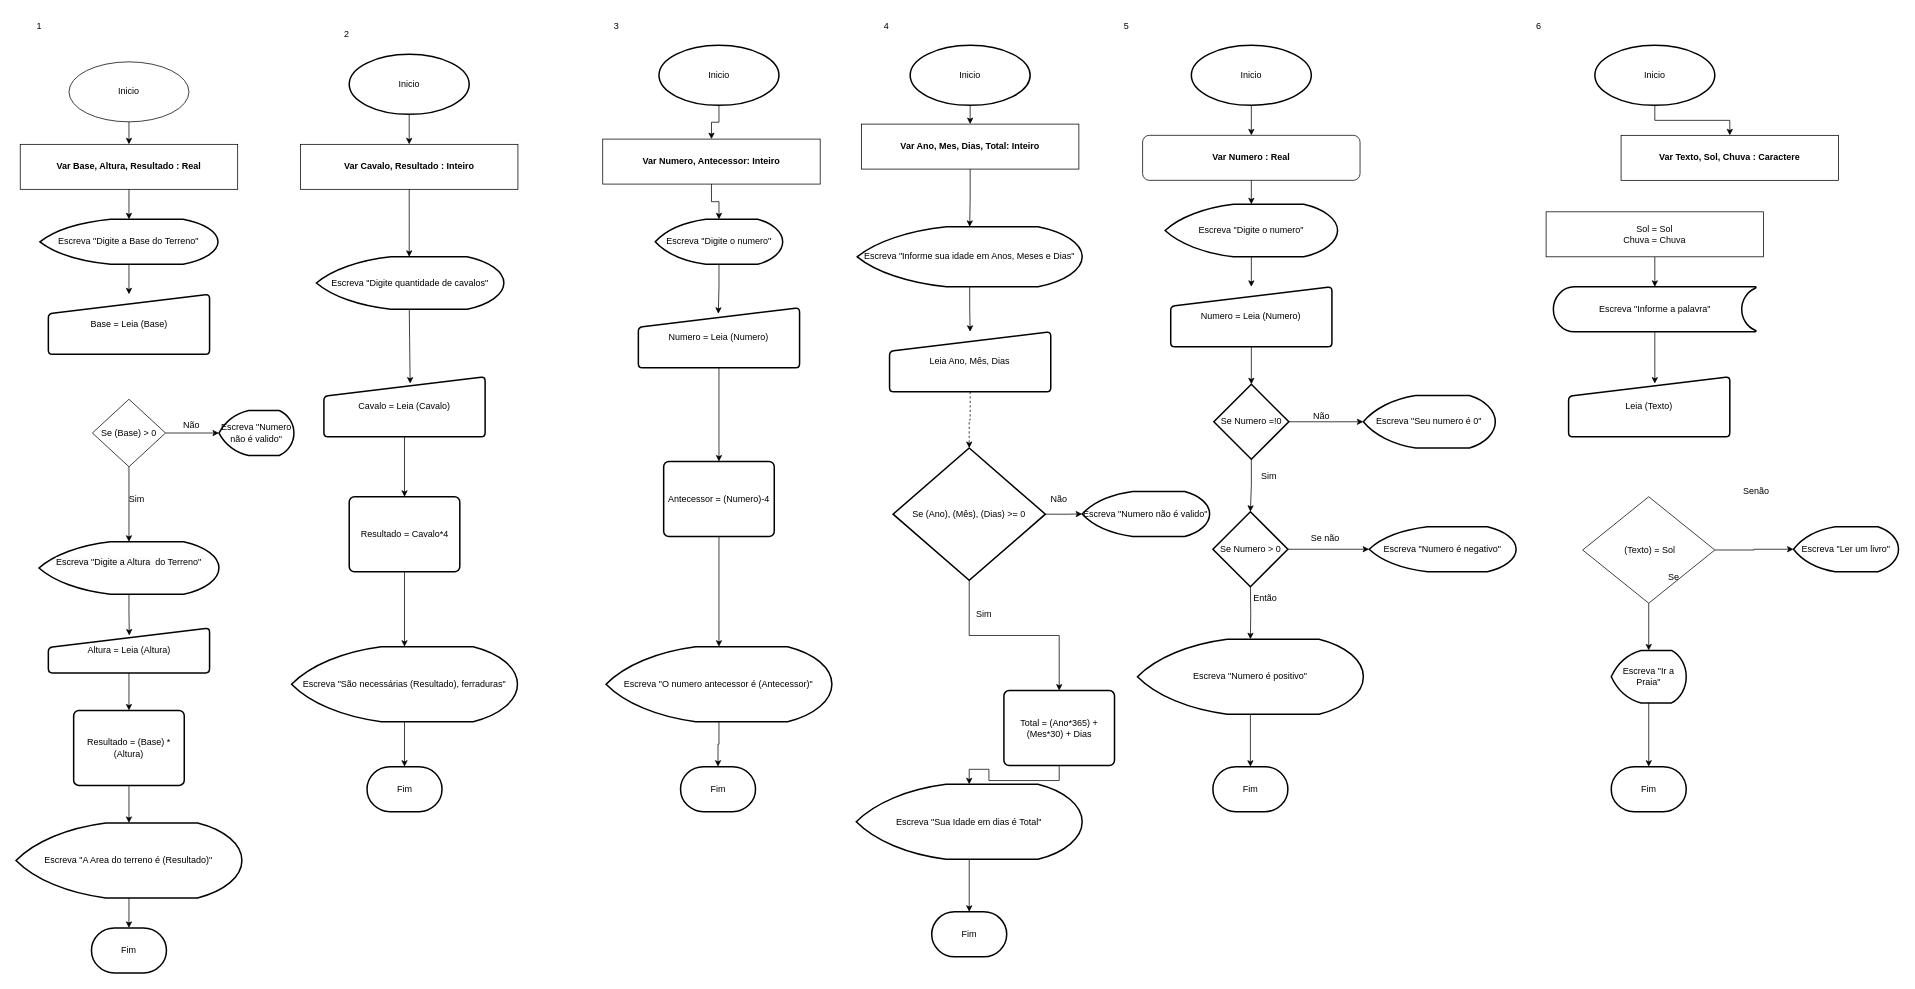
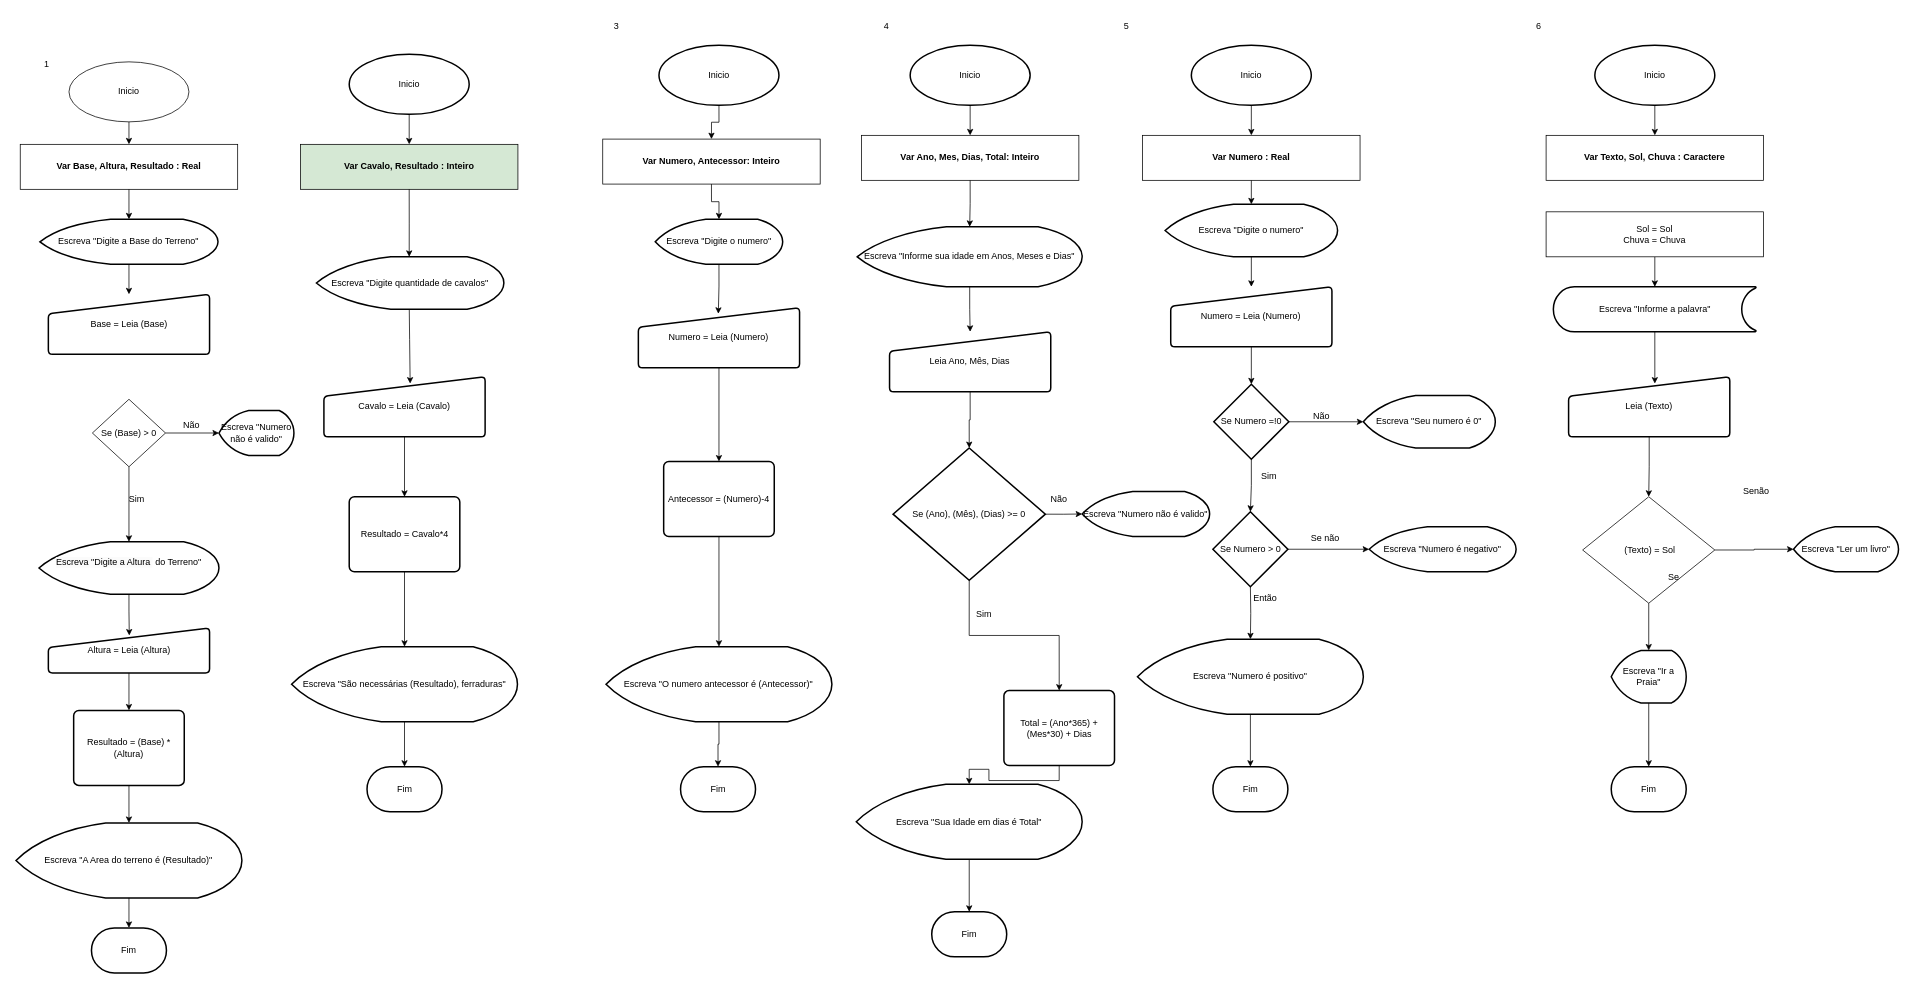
(39, 27) -> (46, 64)
(346, 34) -> none
(970, 147) -> (970, 158)
(1251, 158) -> (1251, 158)
(1730, 158) -> (1655, 158)
(409, 167) -> (409, 167)
(970, 417) -> (970, 417)
none -> (1649, 453)
